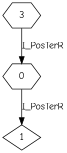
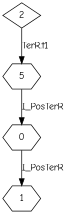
none -> (22, 15)
(22, 15) -> (22, 76)
(22, 137) -> (22, 198)
